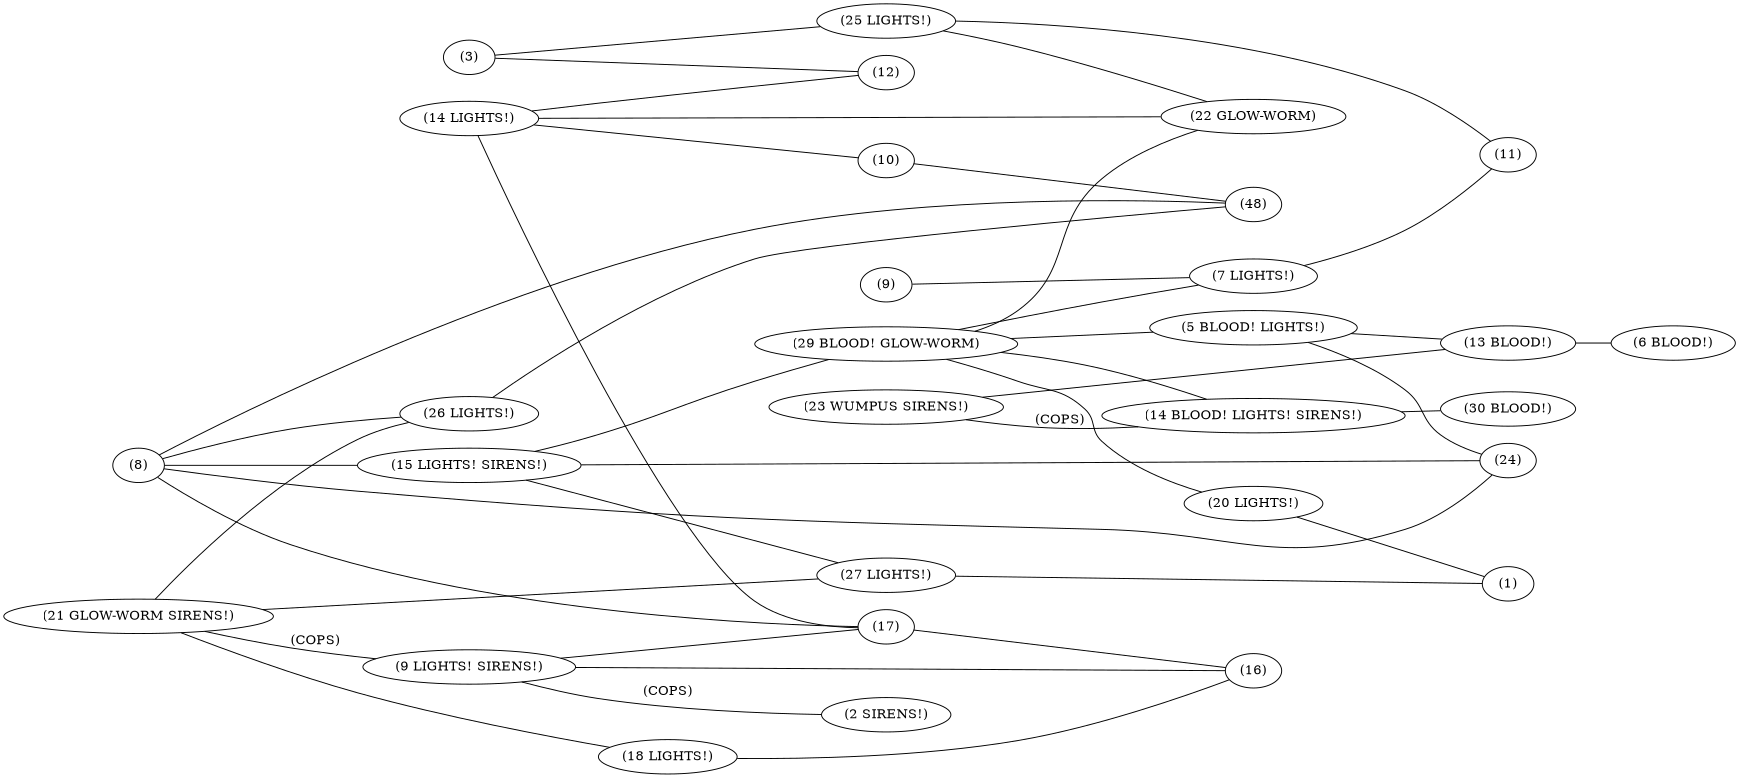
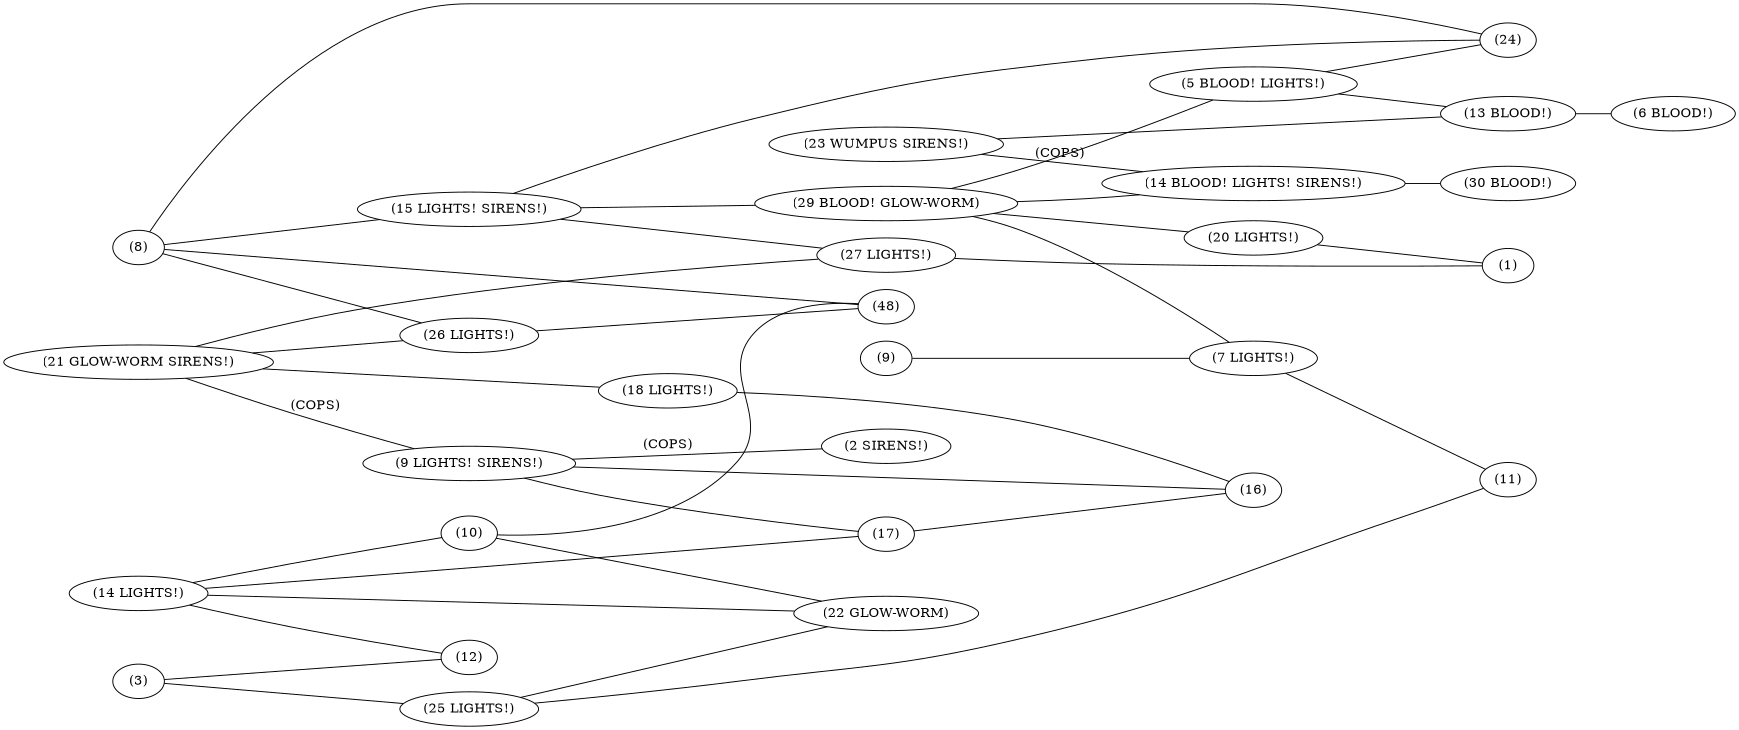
(1075, 211) -> (659, 570)
(480, 591) -> none
